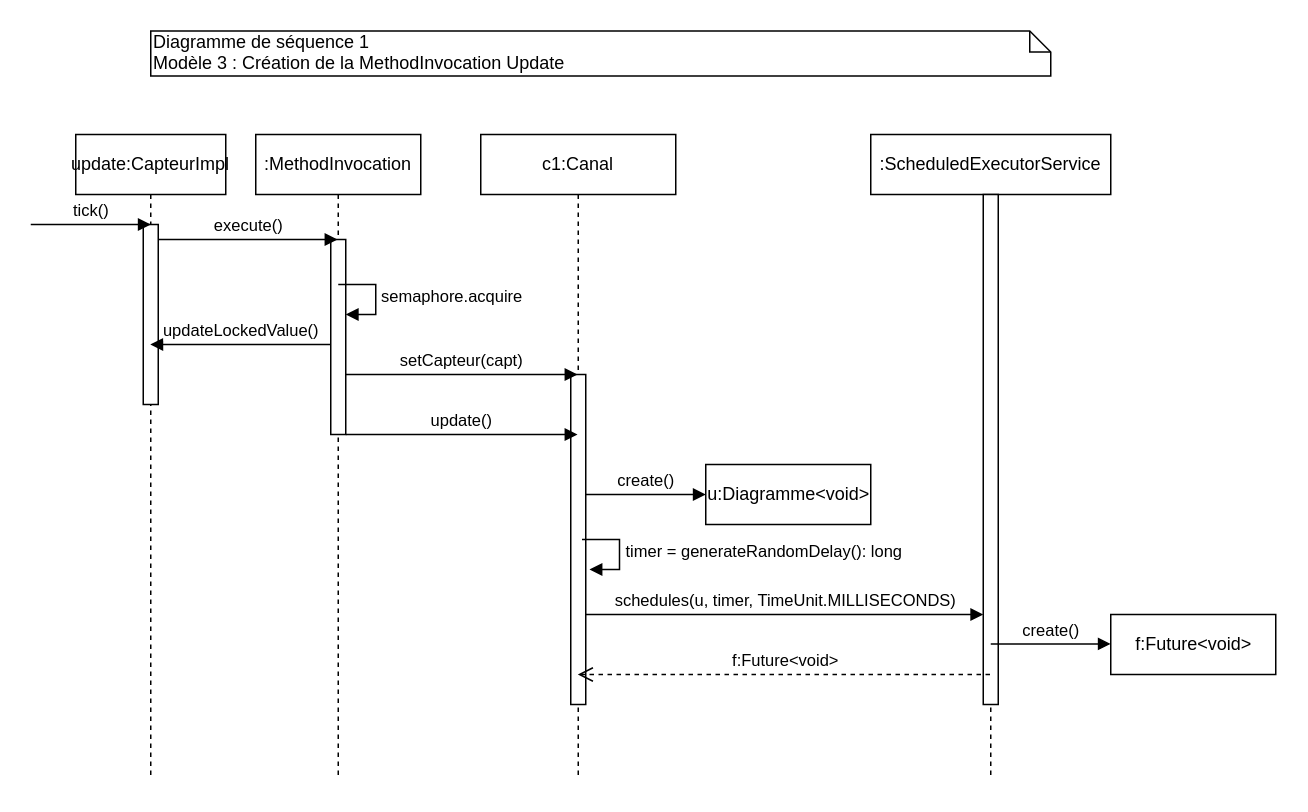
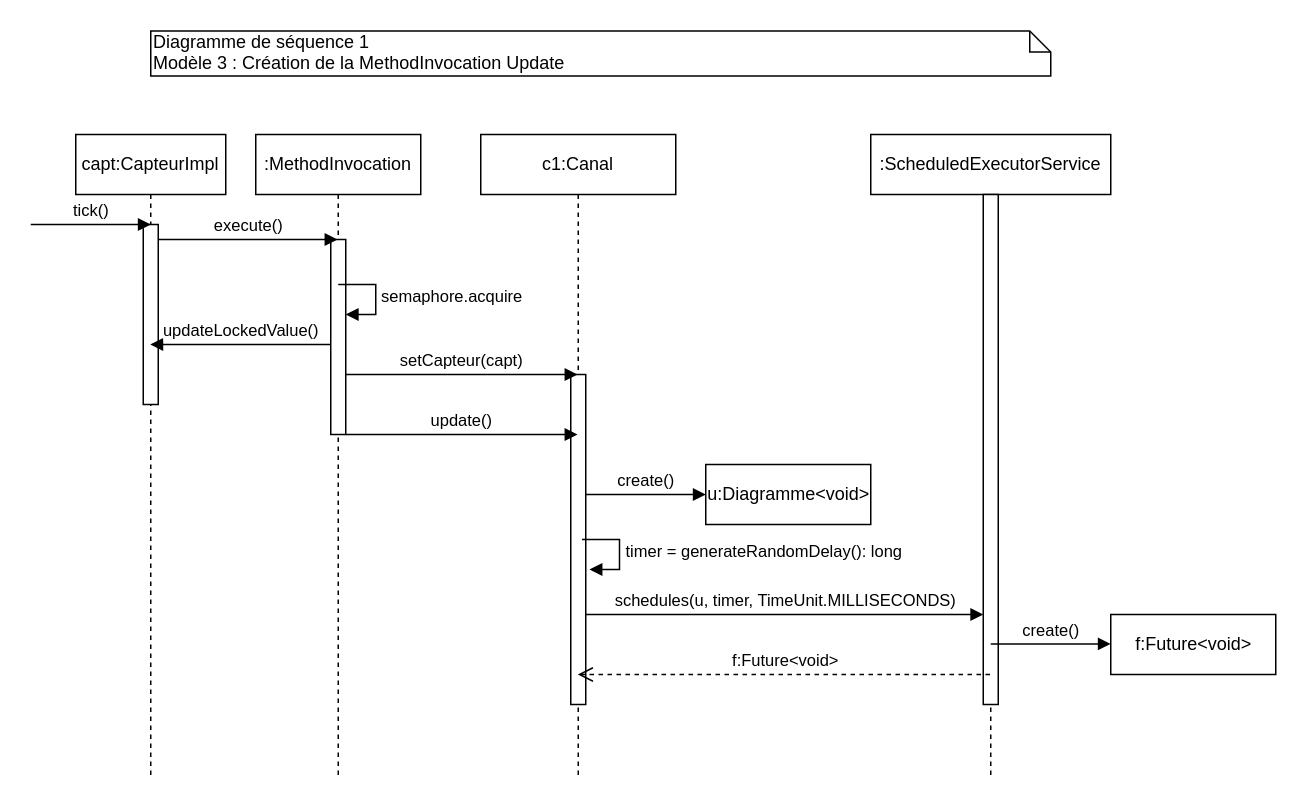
(151, 164) -> (151, 164)
